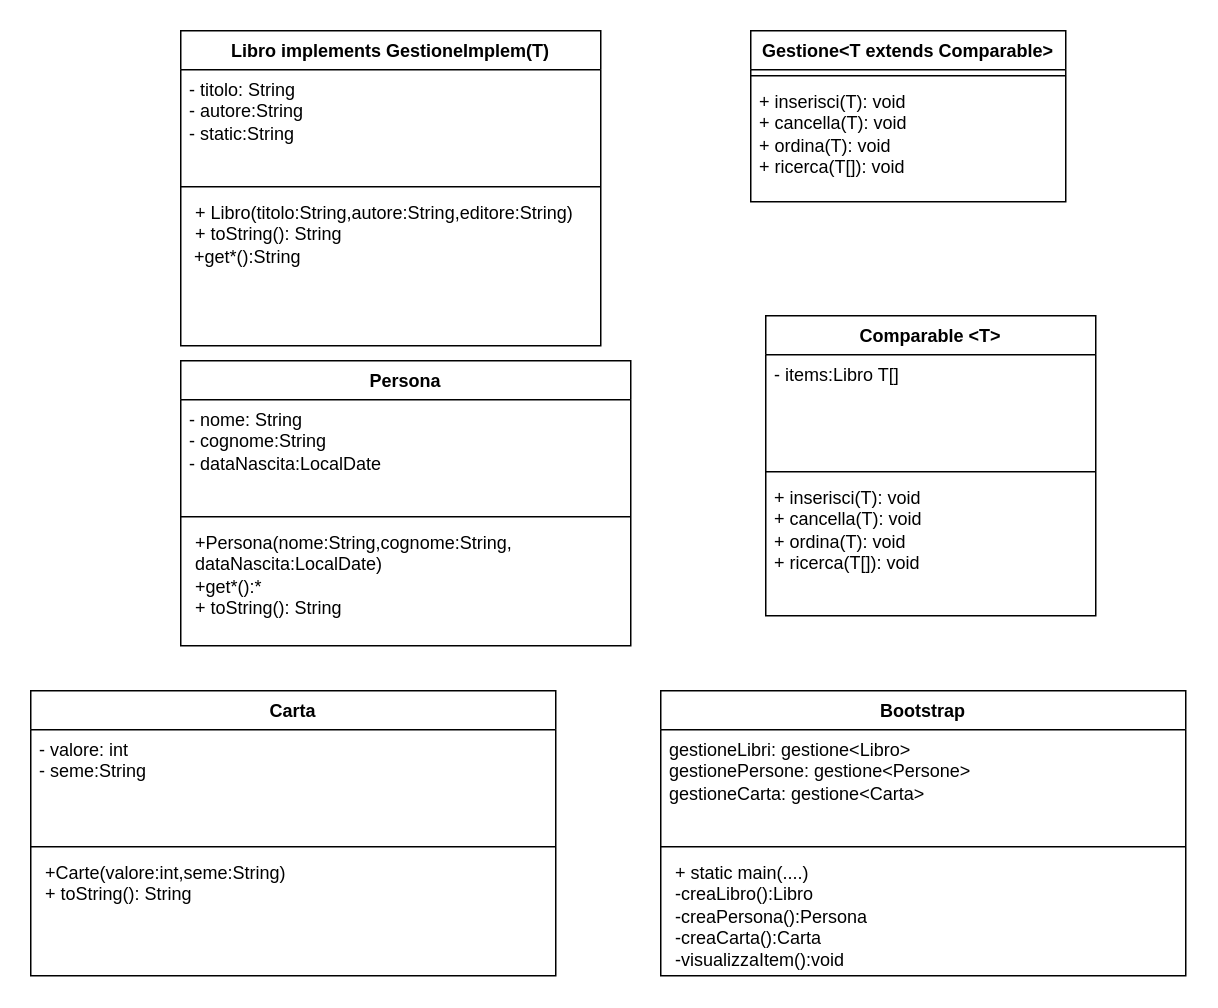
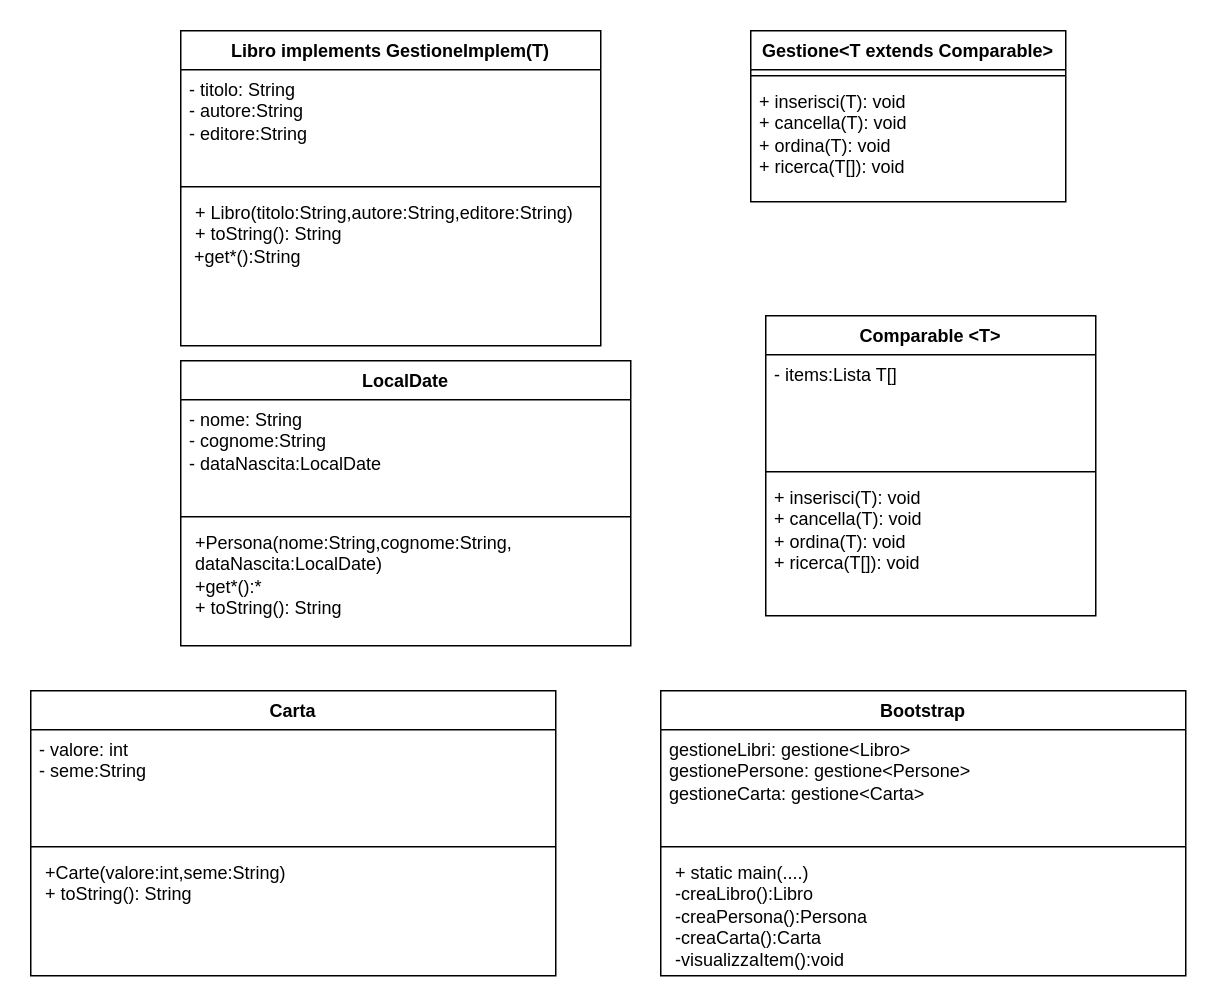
(258, 113) -> (261, 113)
(849, 376) -> (849, 376)
(406, 382) -> (406, 382)
